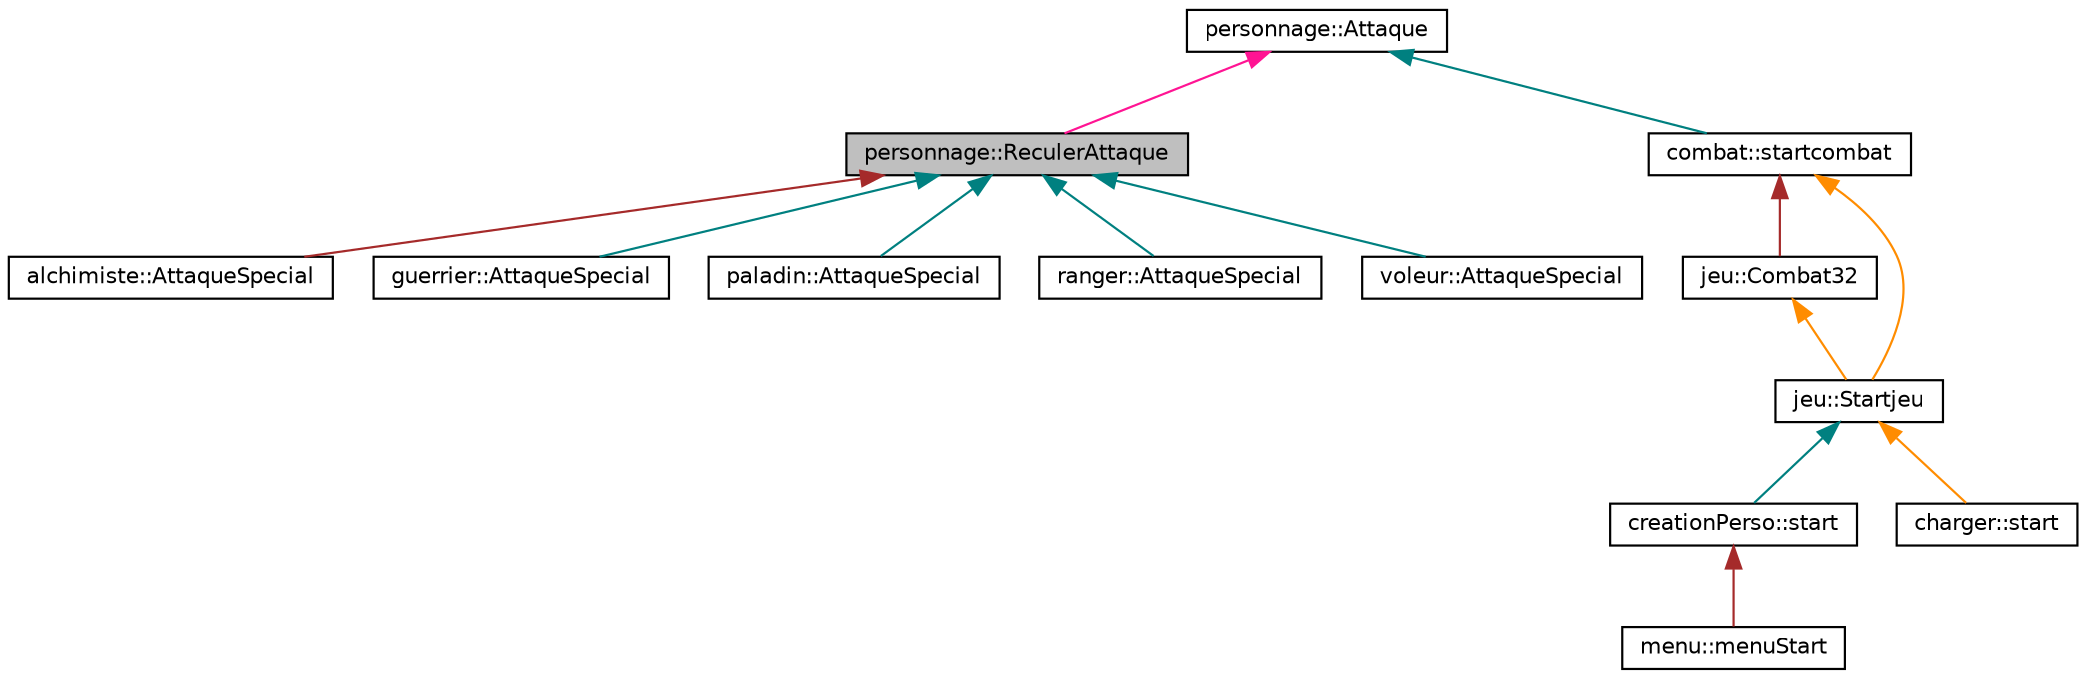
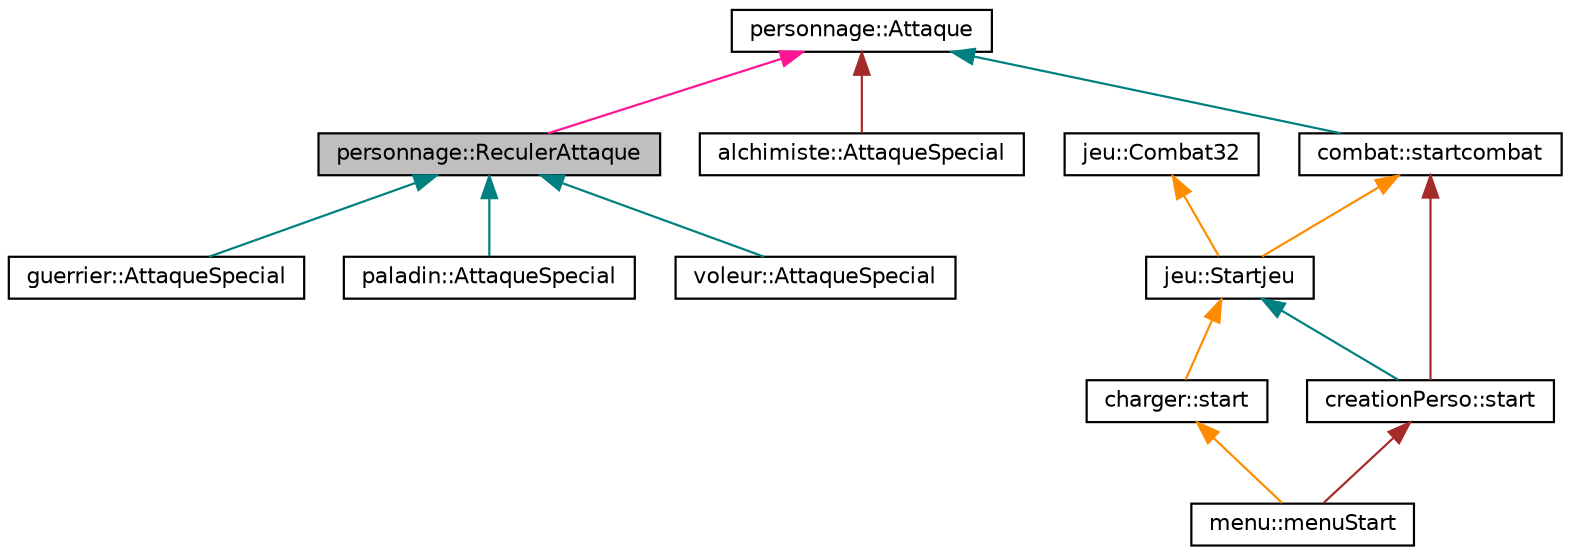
(583, 218) -> (862, 104)
(1780, 228) -> (1431, 289)
(1180, 278) -> none
none -> (1248, 470)
